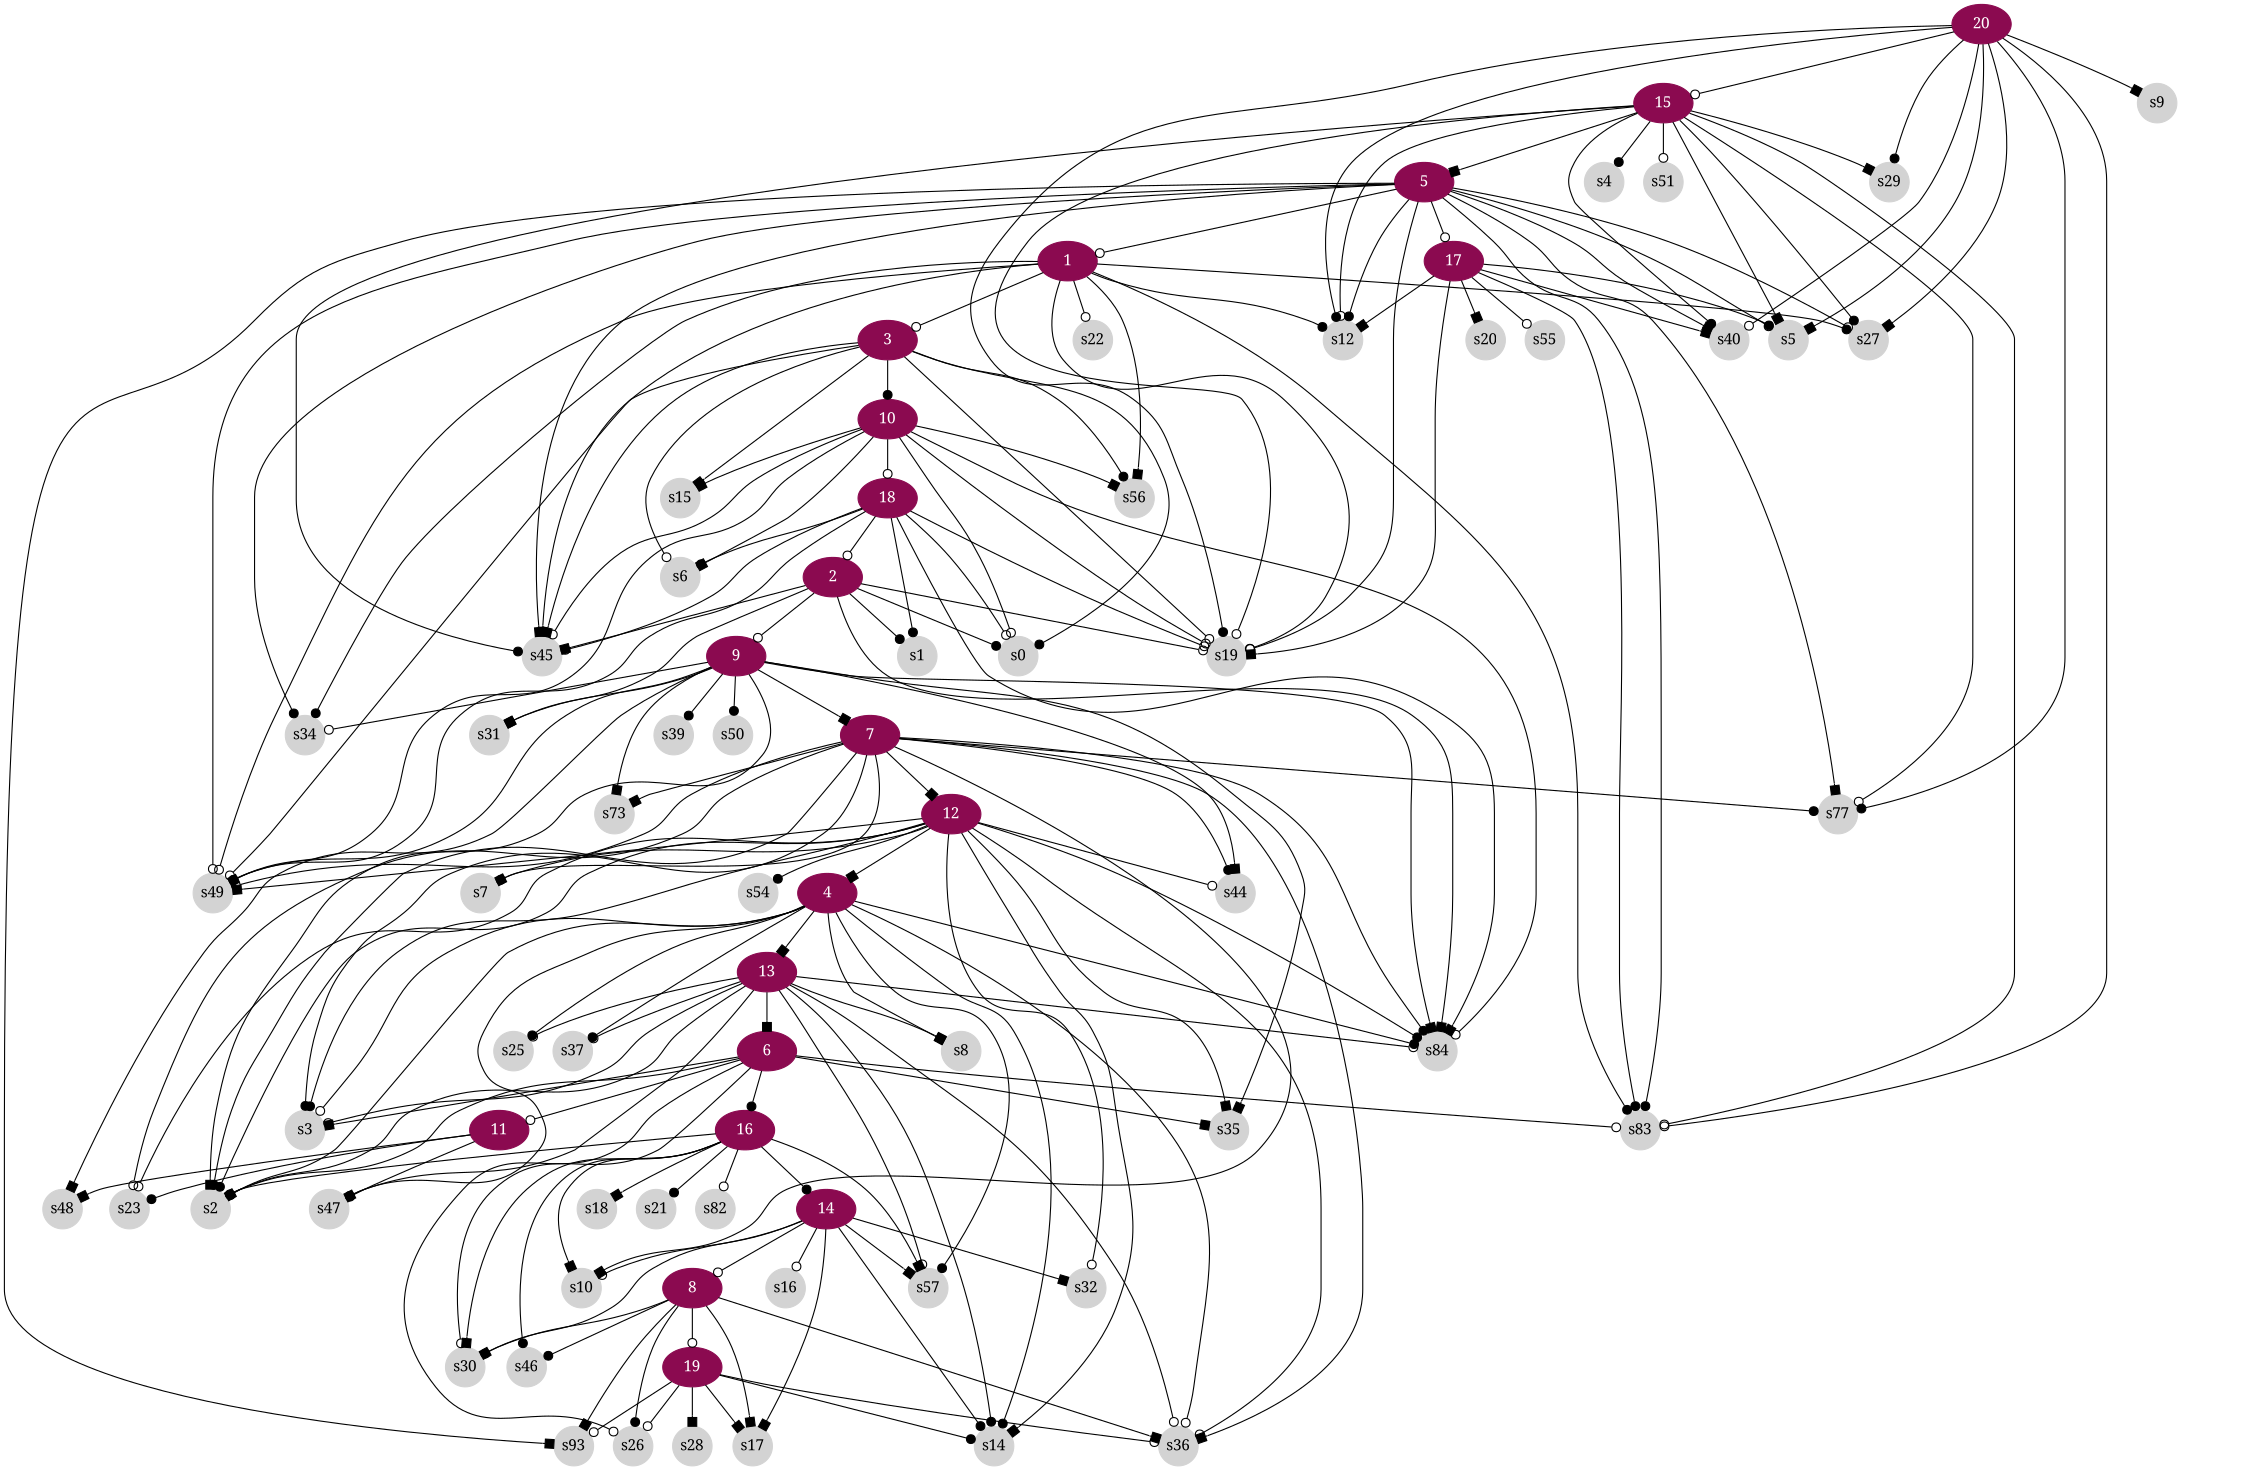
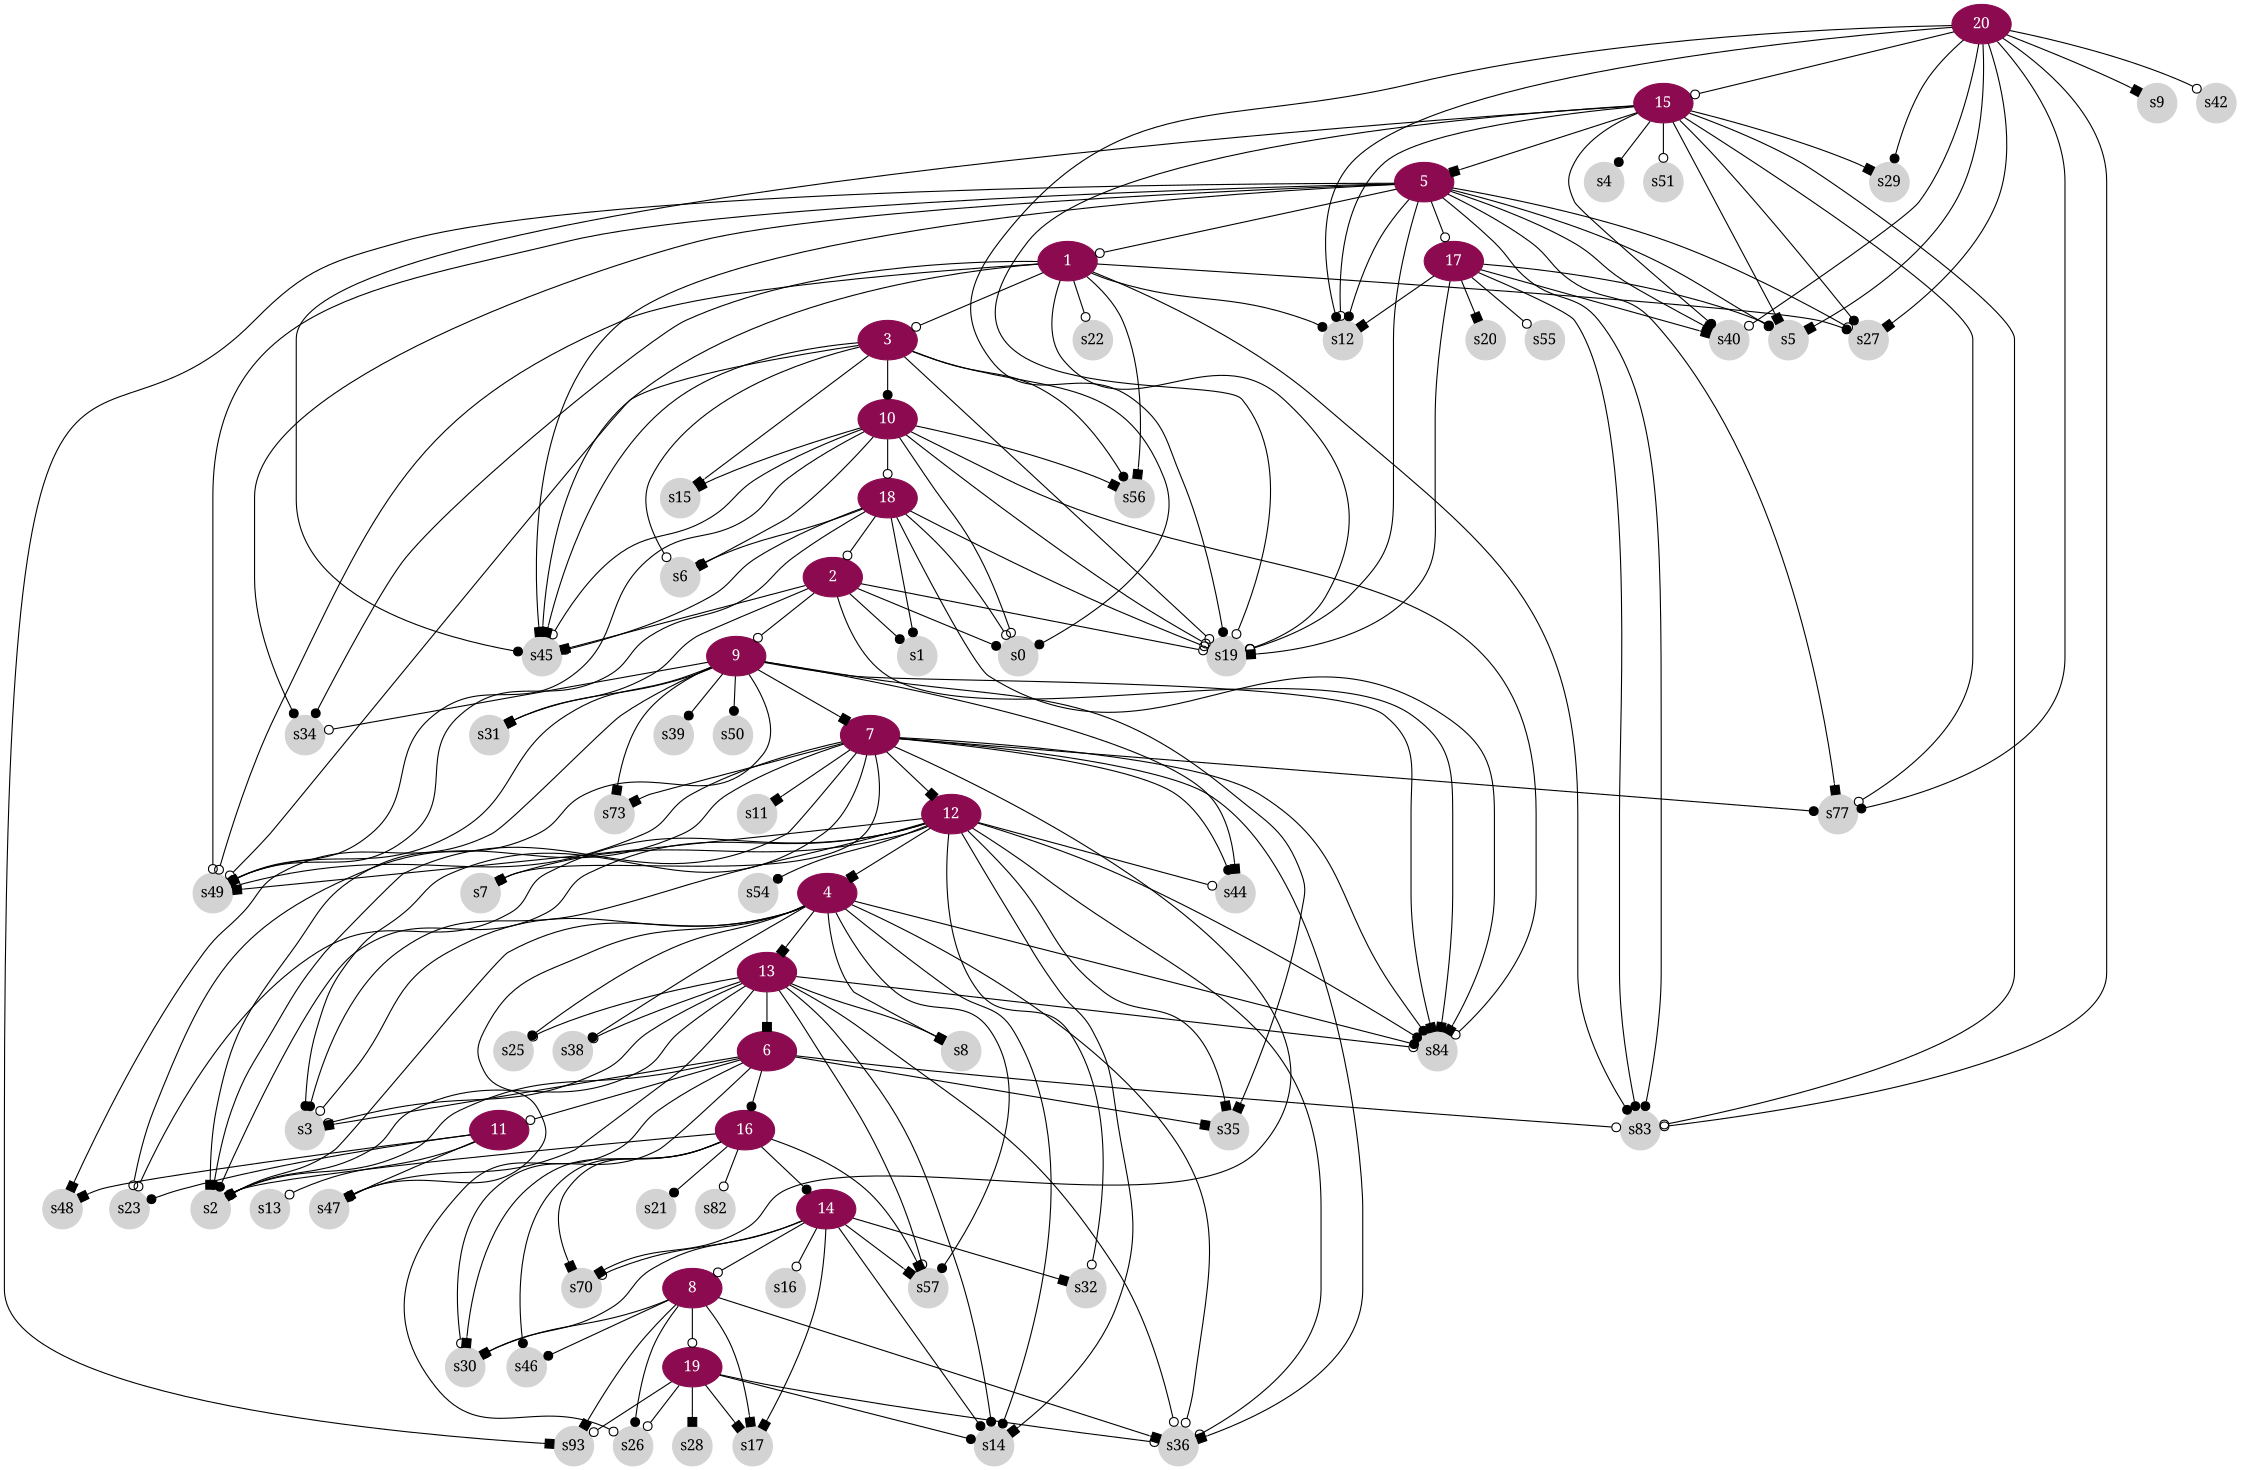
none -> (2216, 103)
none -> (757, 814)
(573, 1051) -> (573, 1051)
none -> (270, 1209)
(597, 1209) -> none
(582, 1288) -> (582, 1288)
